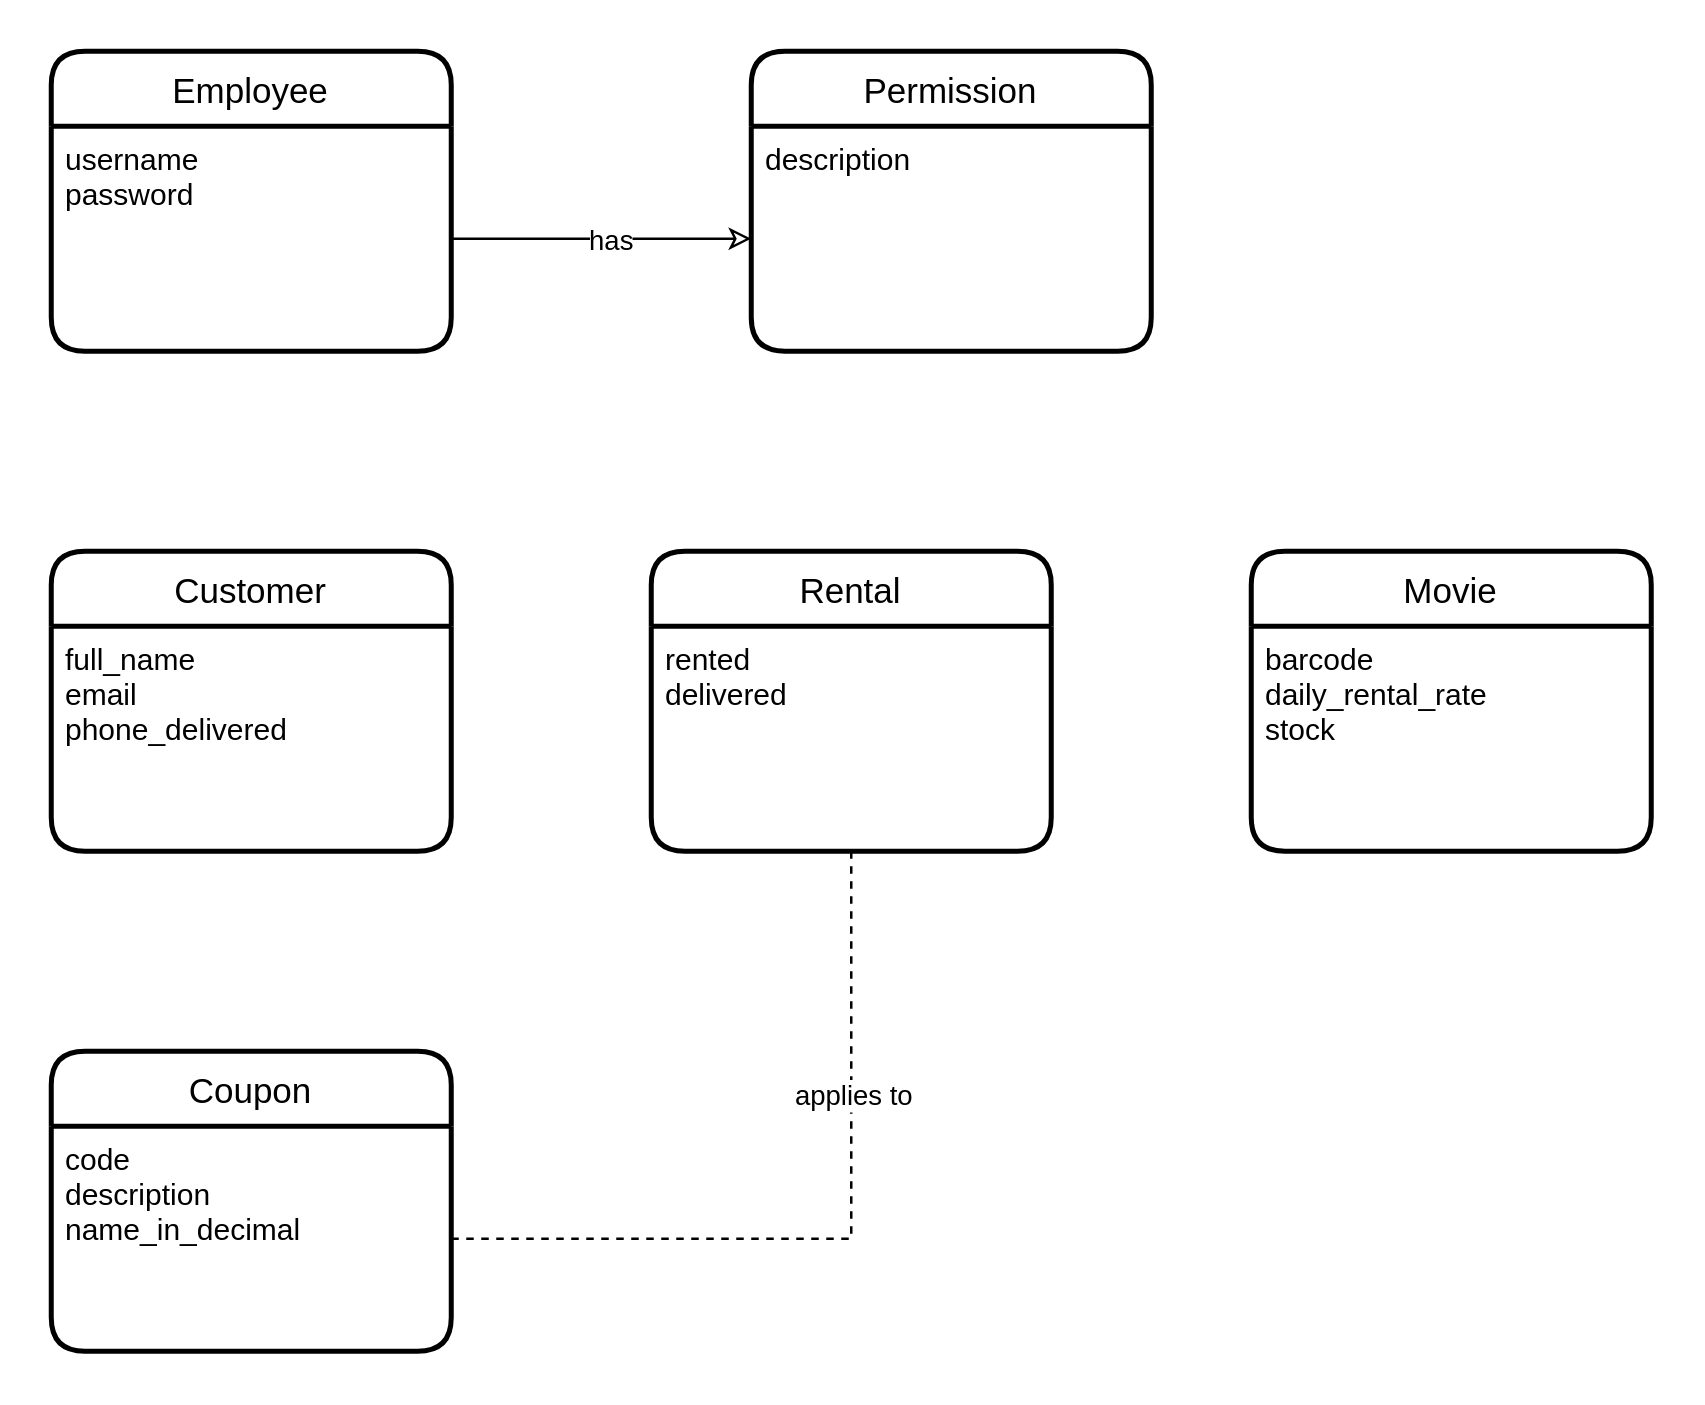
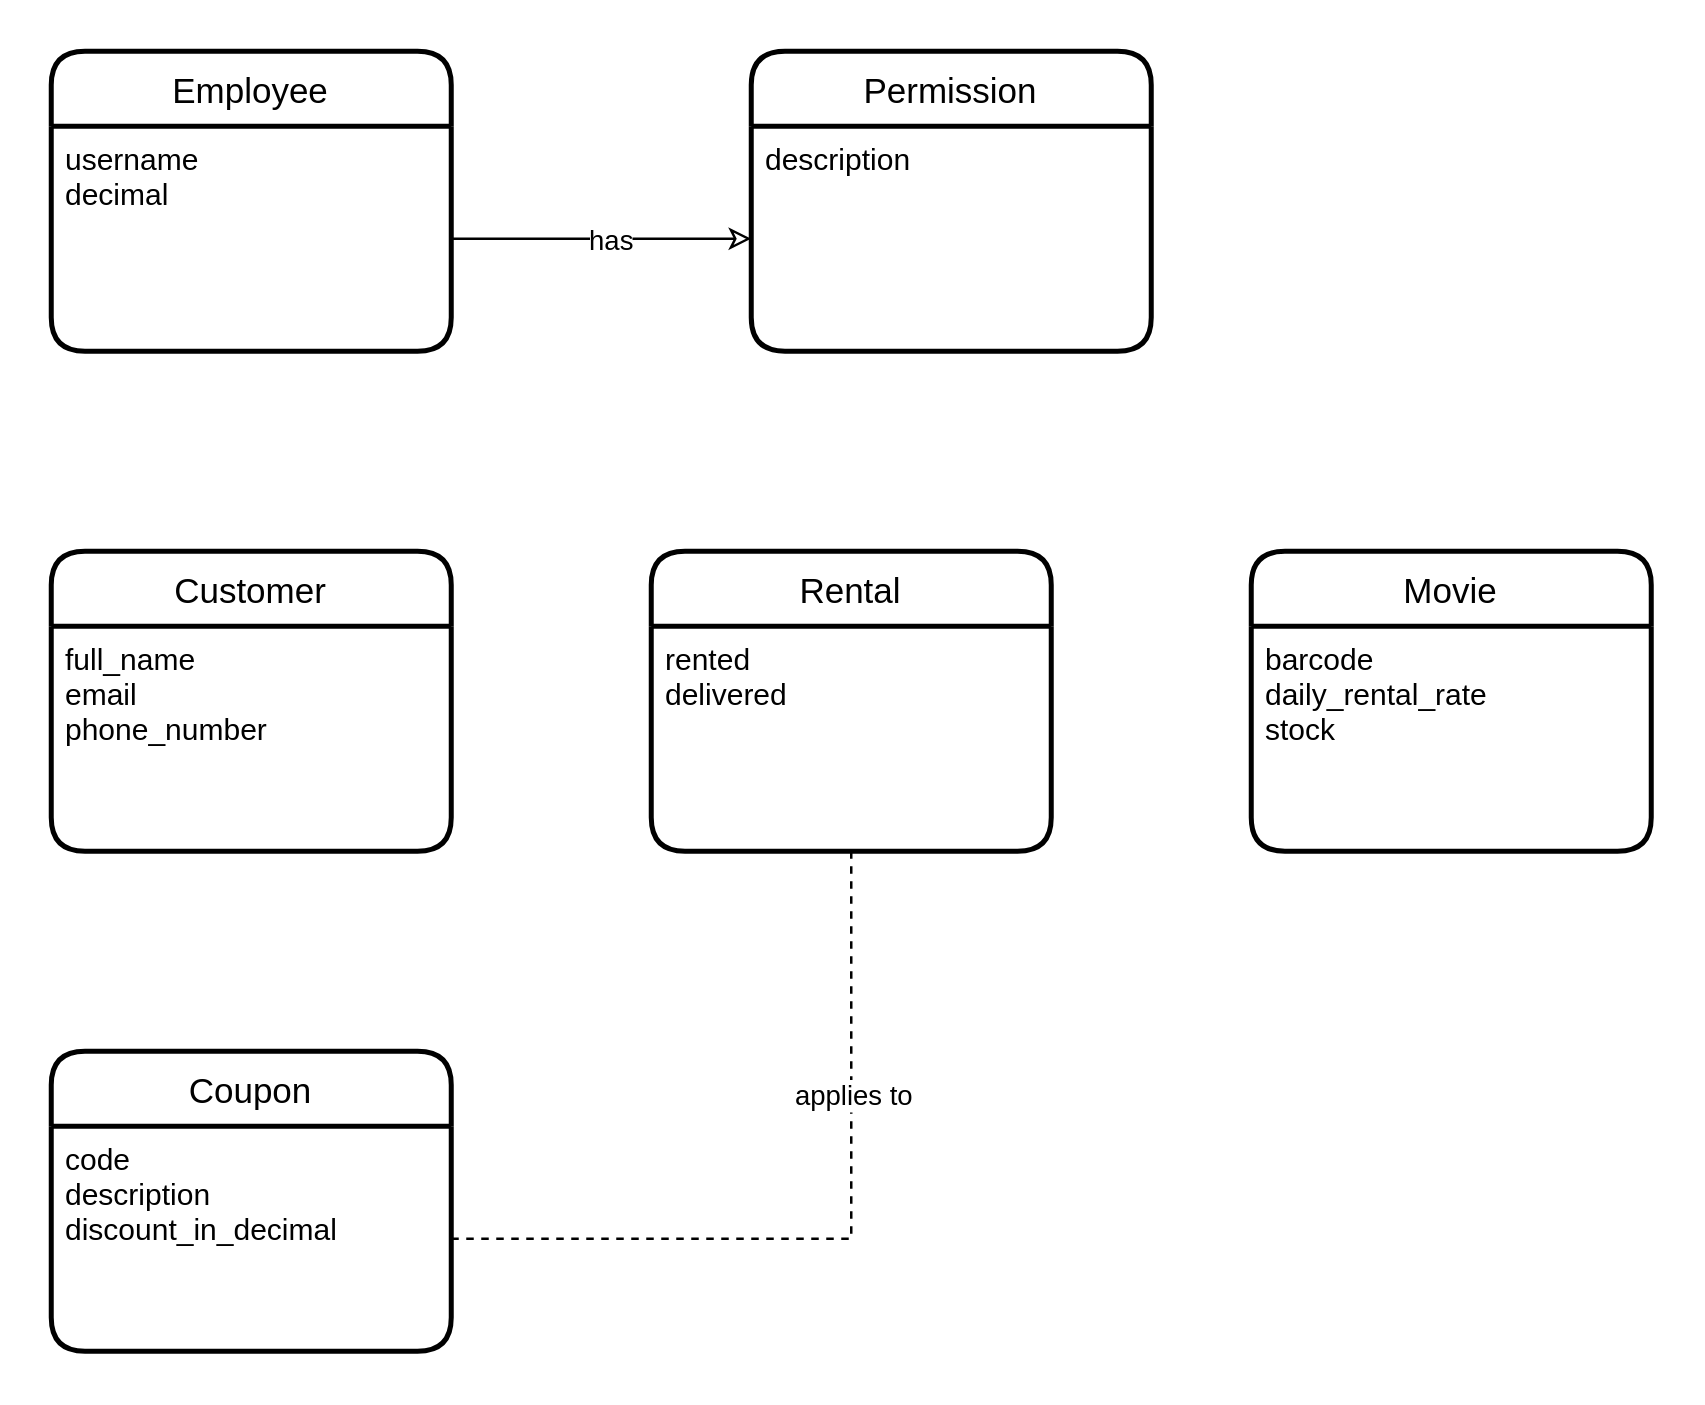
(132, 160) -> (132, 160)
(133, 660) -> (133, 660)
(99, 1160) -> (99, 1160)
